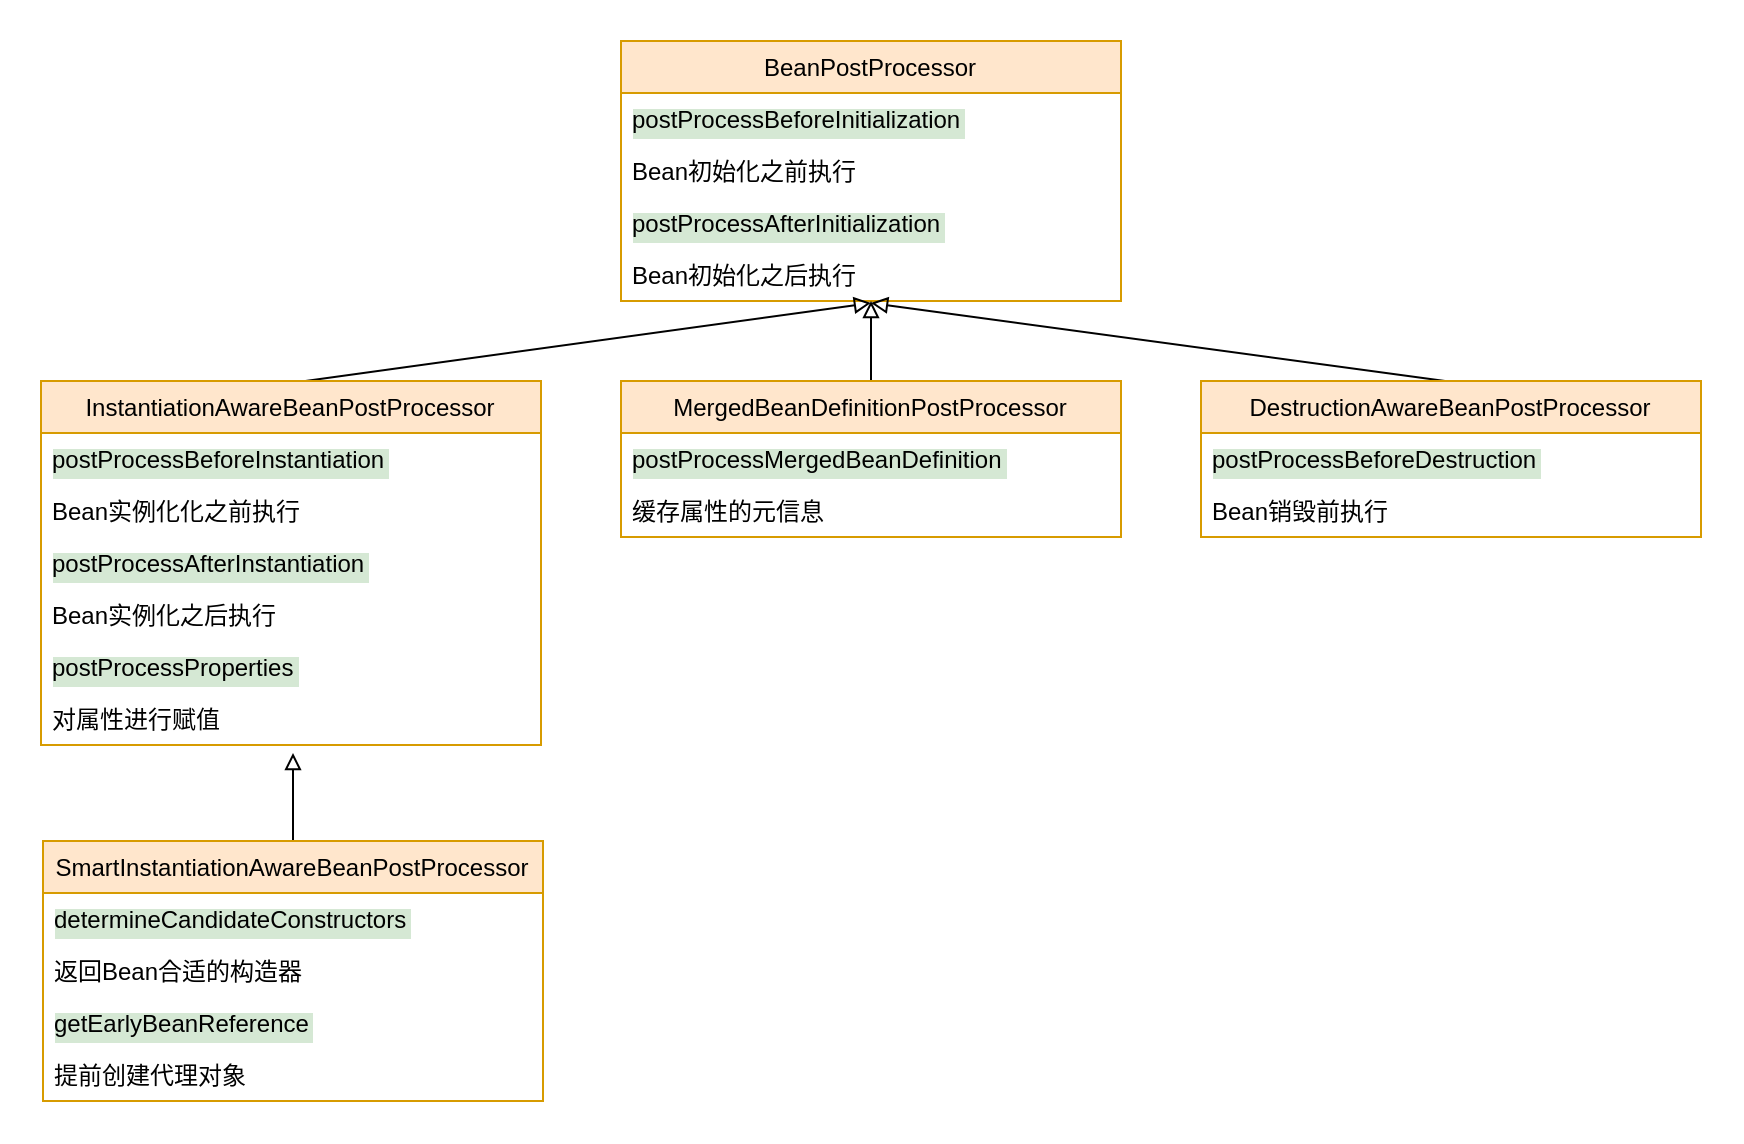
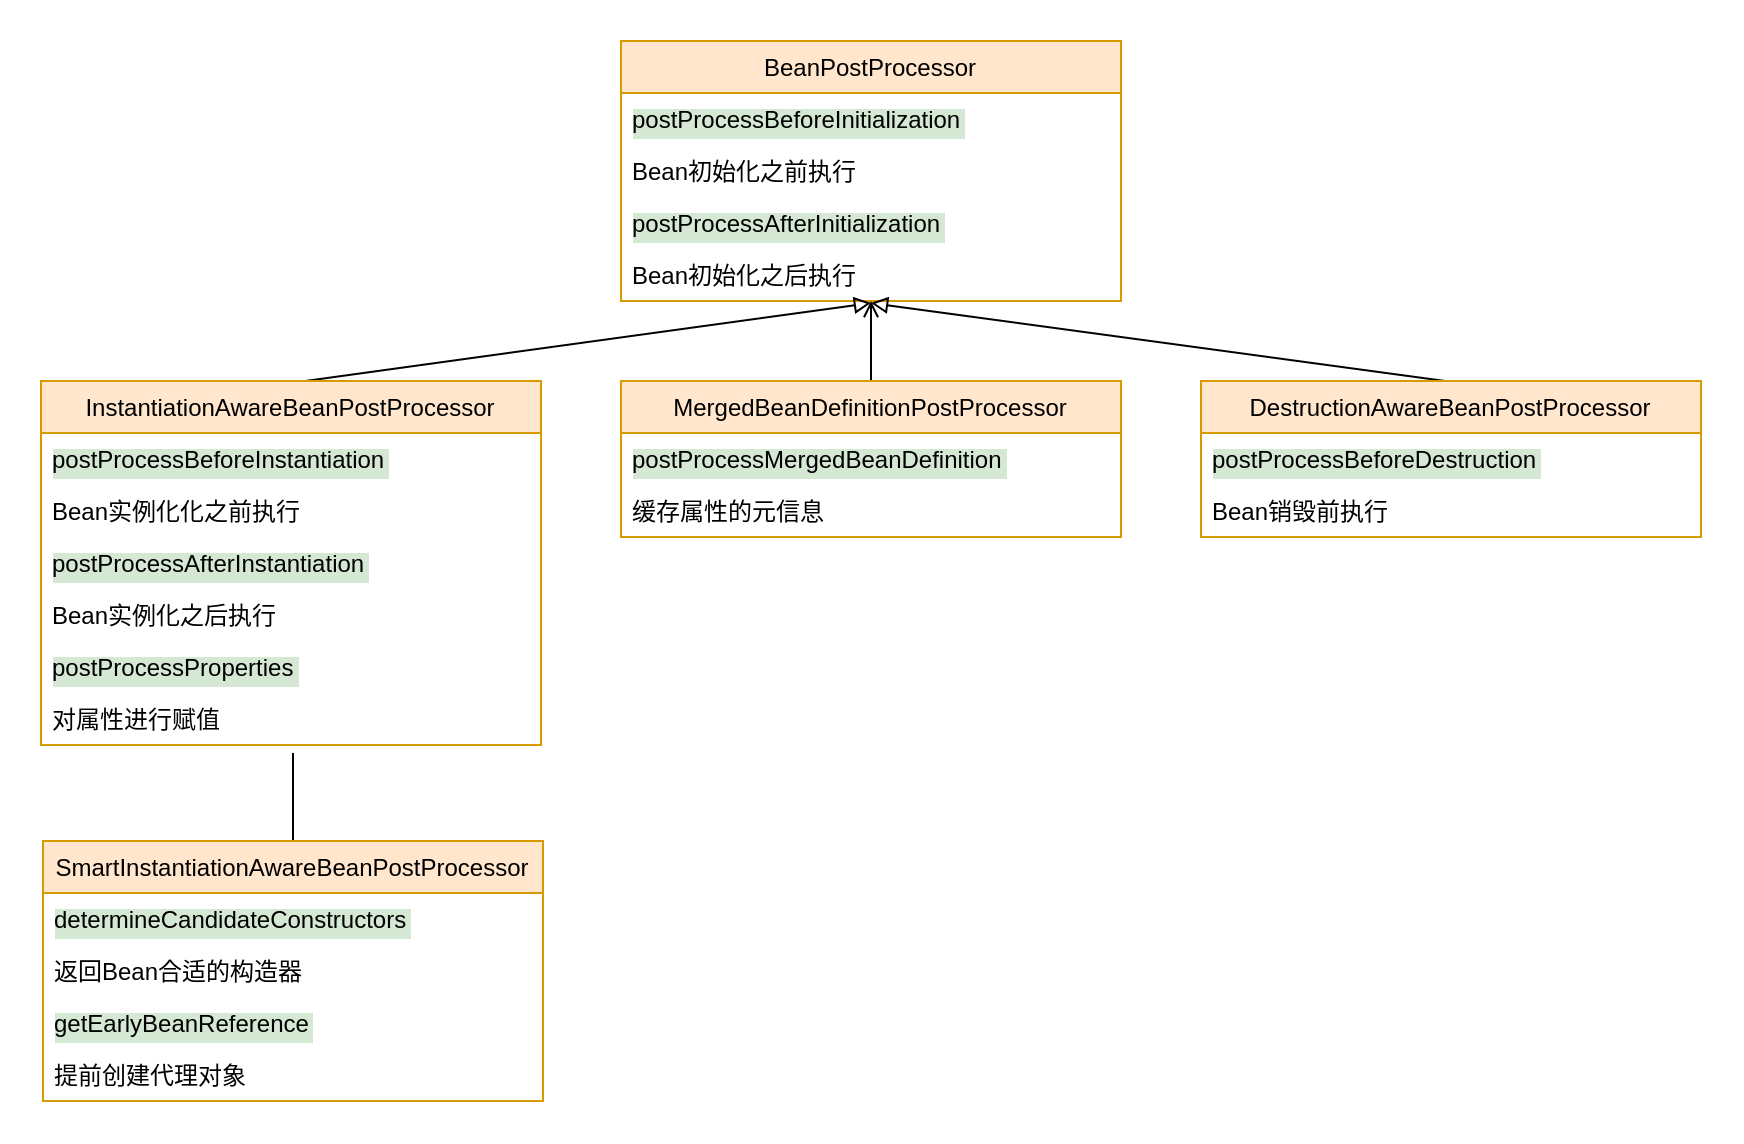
(871, 318) -> (871, 313)
(293, 770) -> (293, 762)
